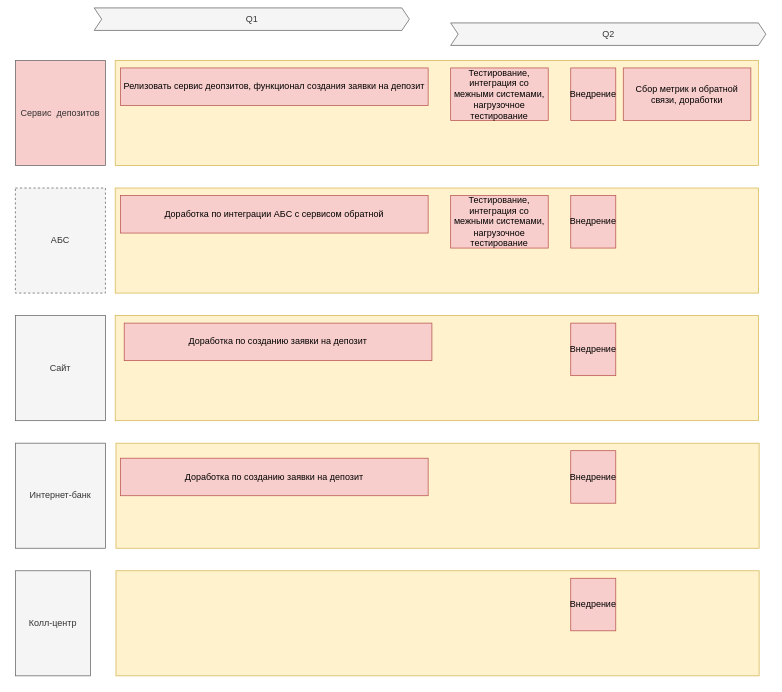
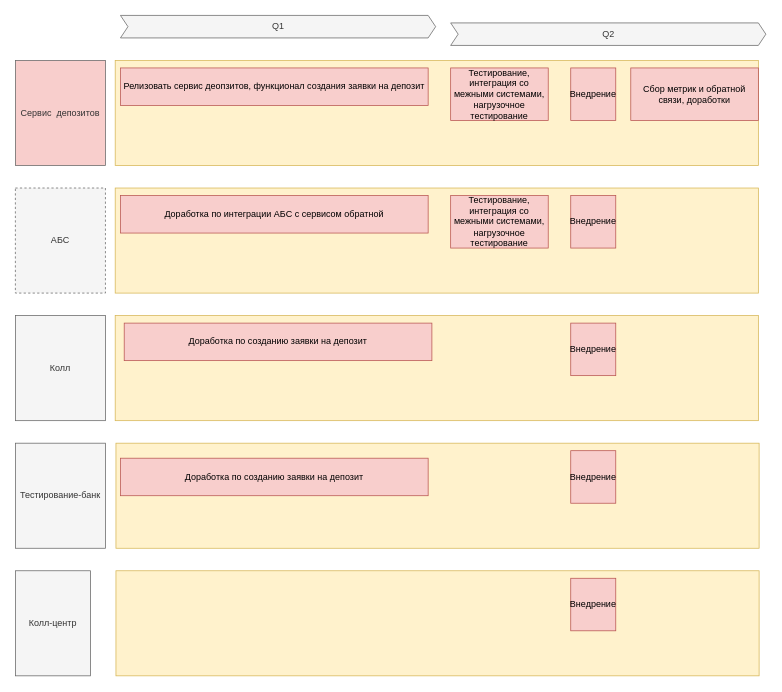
(252, 19) -> (278, 27)
(687, 94) -> (694, 94)
(60, 368) -> (60, 368)
(60, 495) -> (60, 495)
